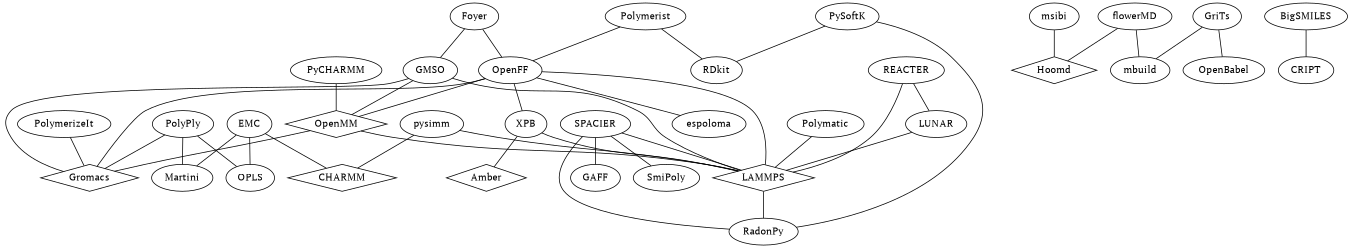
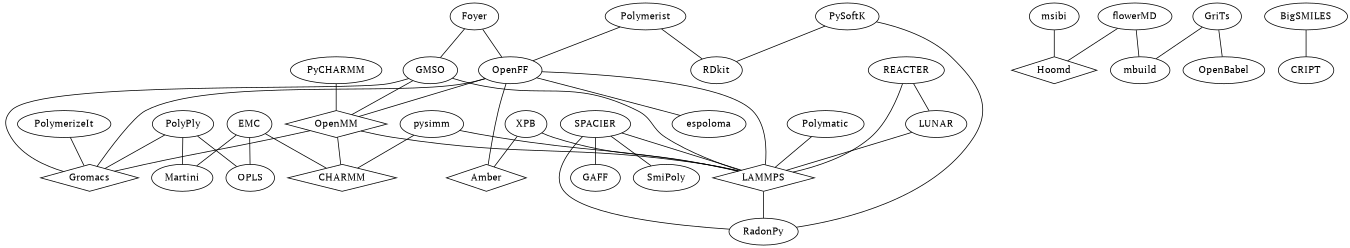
(518, 97) -> (495, 124)
none -> (339, 151)
